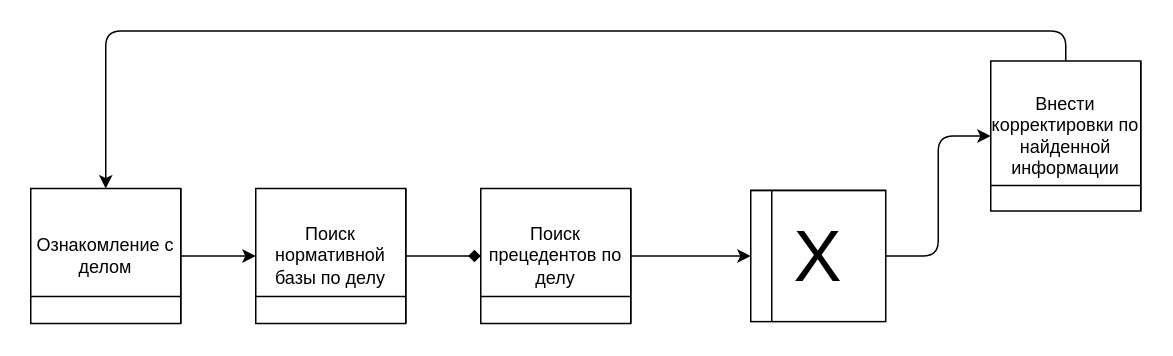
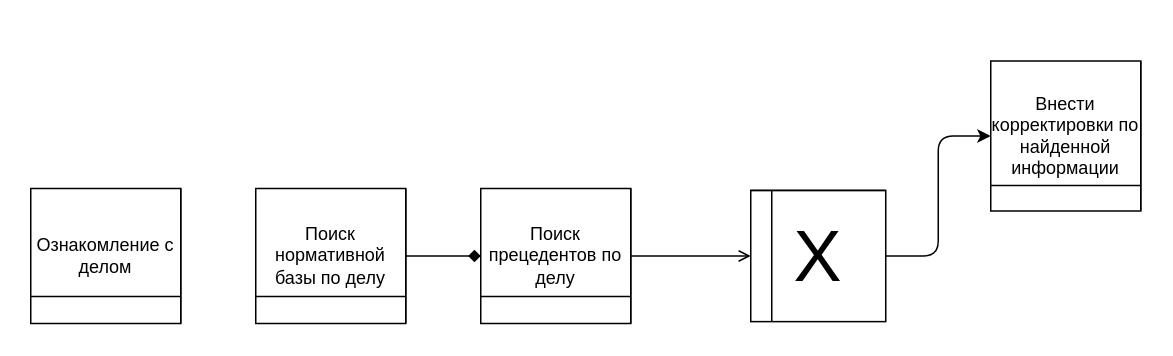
(528, 31) -> none
(213, 256) -> none
(739, 256) -> (741, 256)
